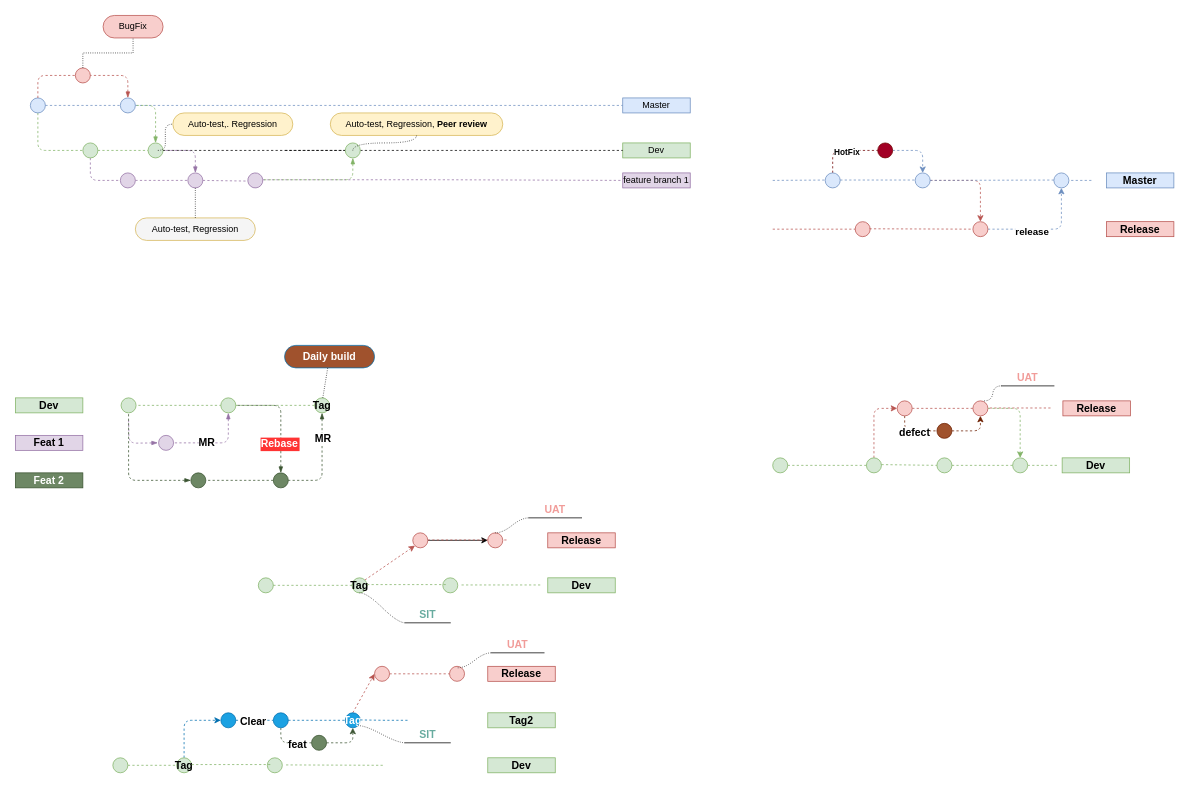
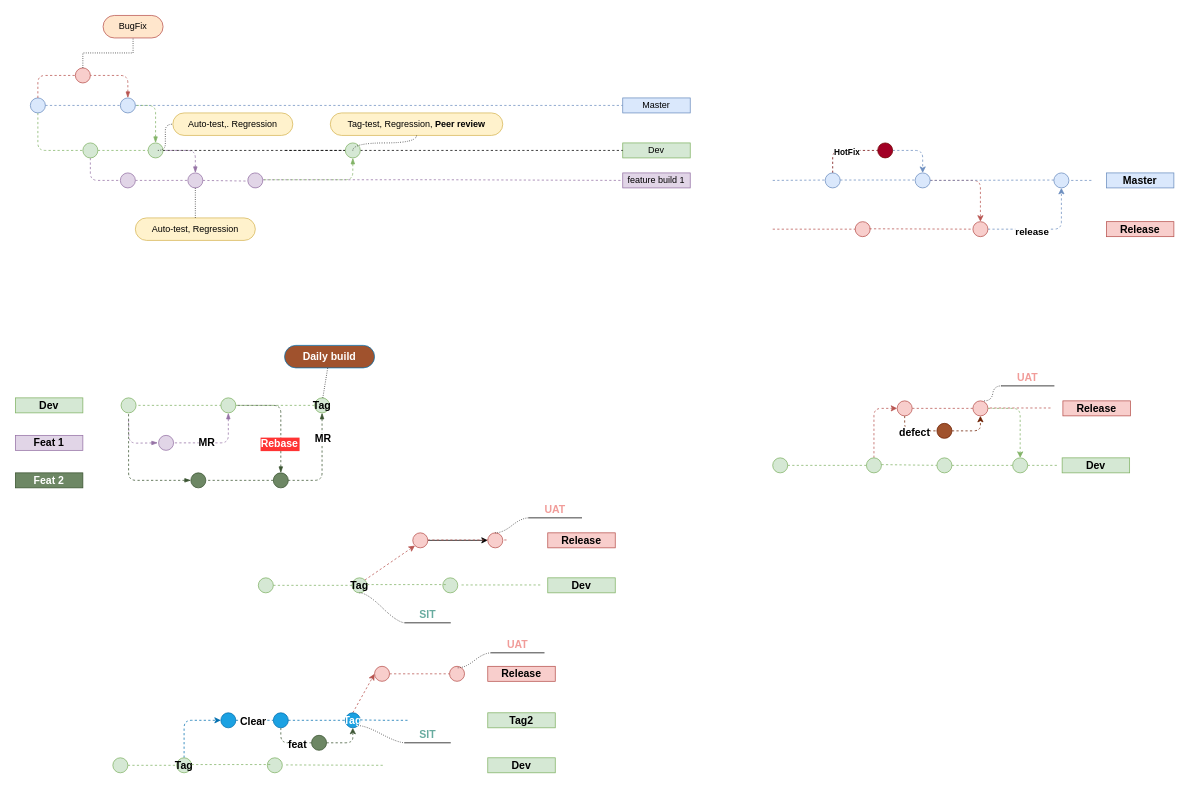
(133, 27) -> (133, 27)
(417, 124) -> (417, 124)
(657, 180) -> (657, 180)
(195, 229) -> (195, 229)
